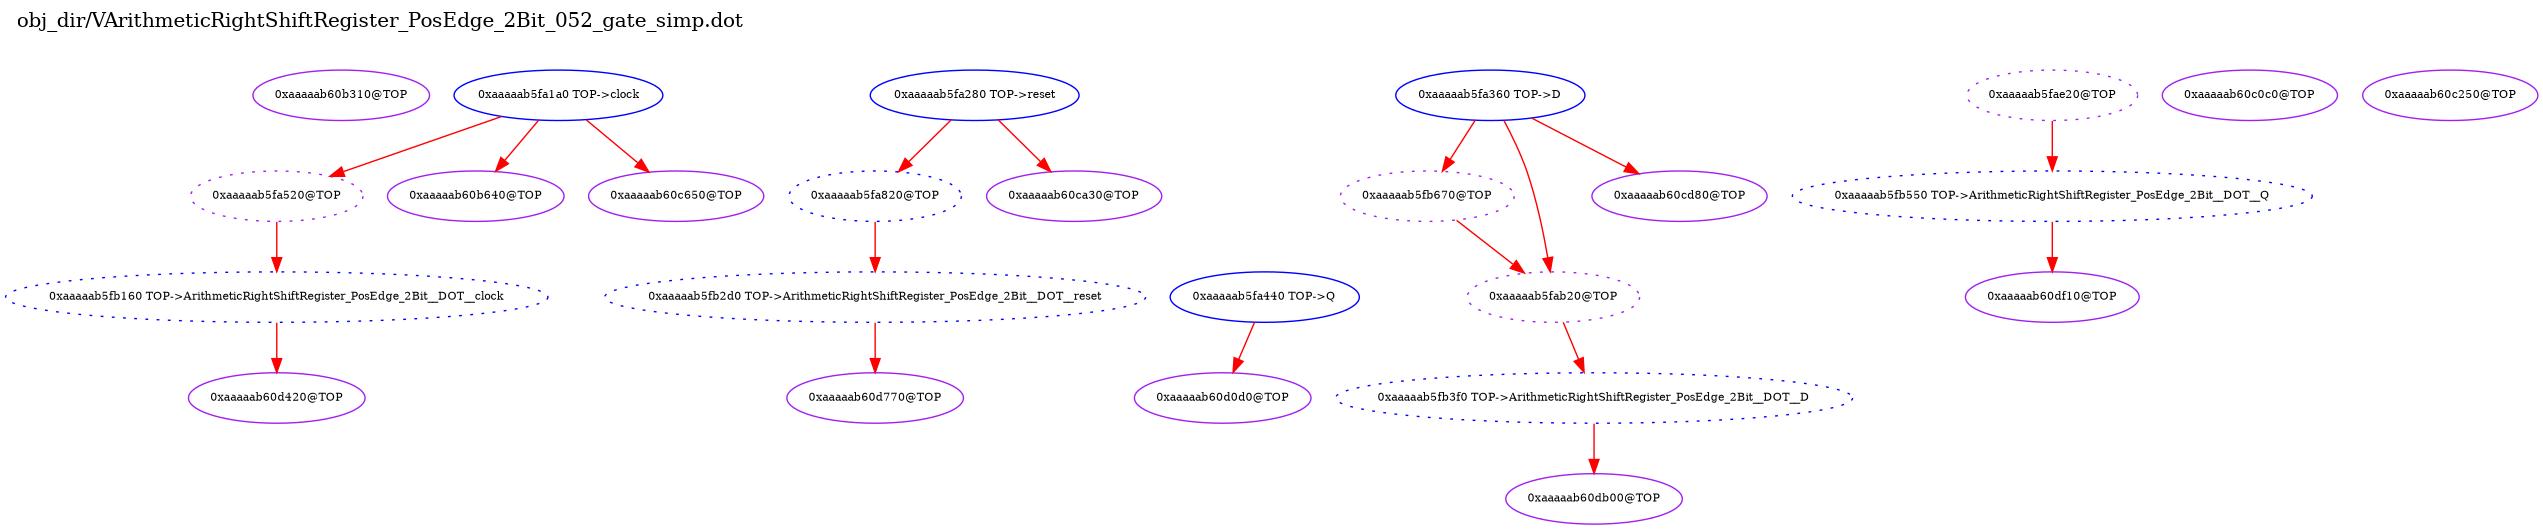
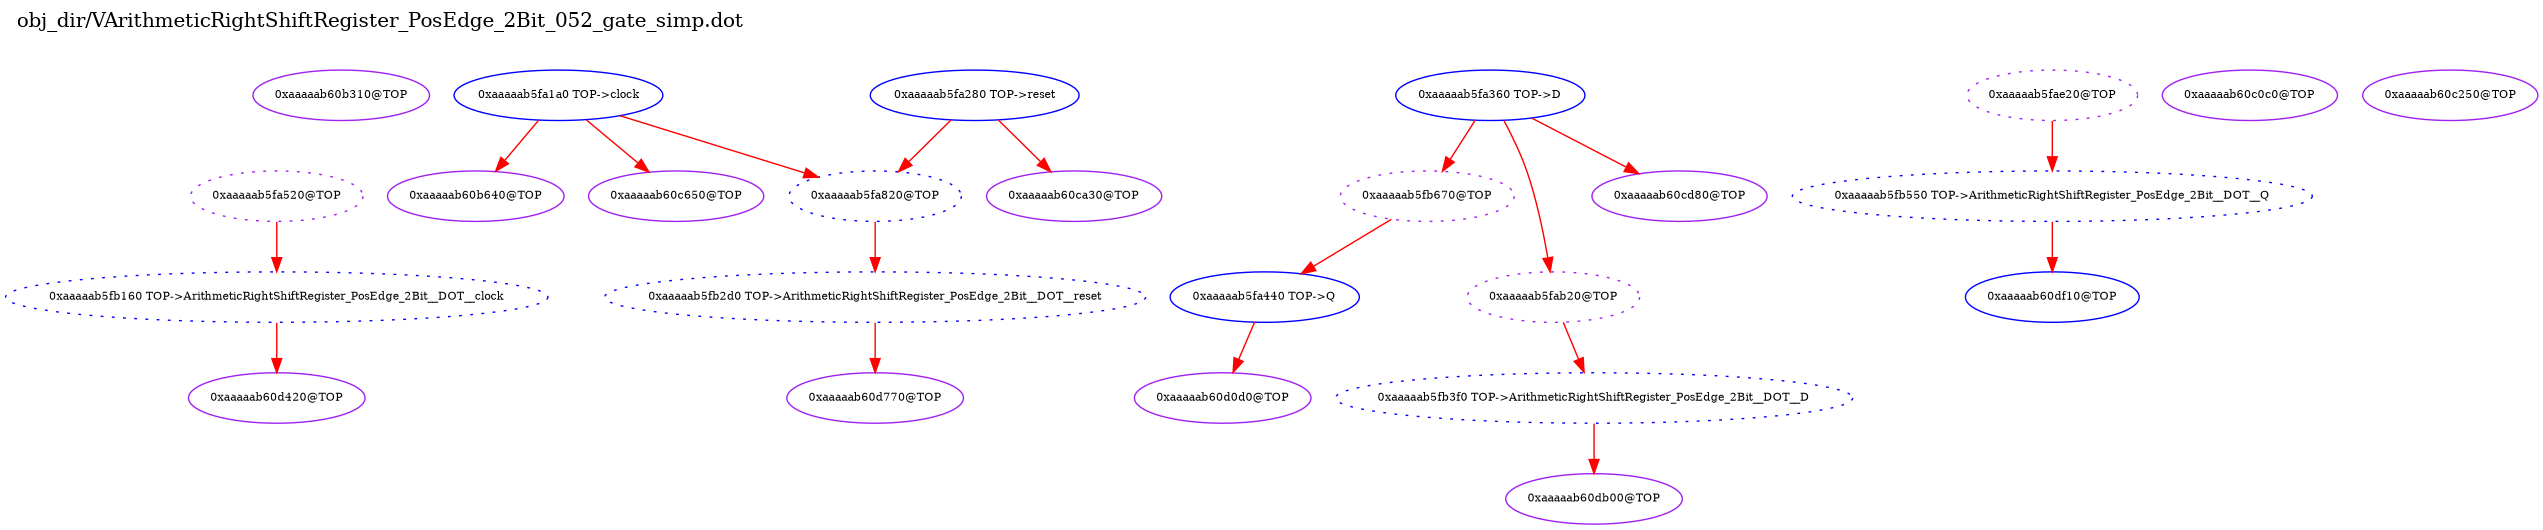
(423, 144) -> (712, 144)
(1485, 242) -> (1353, 243)
(2052, 297) -> (2052, 297)
